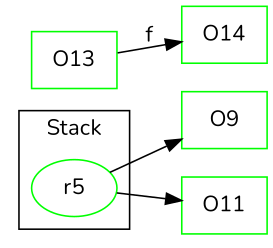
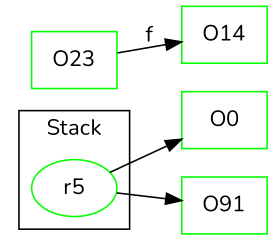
(74, 60) -> (74, 60)
(224, 120) -> (224, 120)
(224, 205) -> (224, 205)
